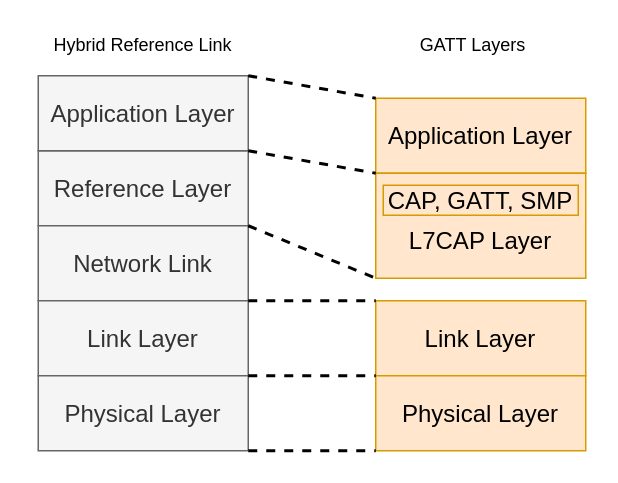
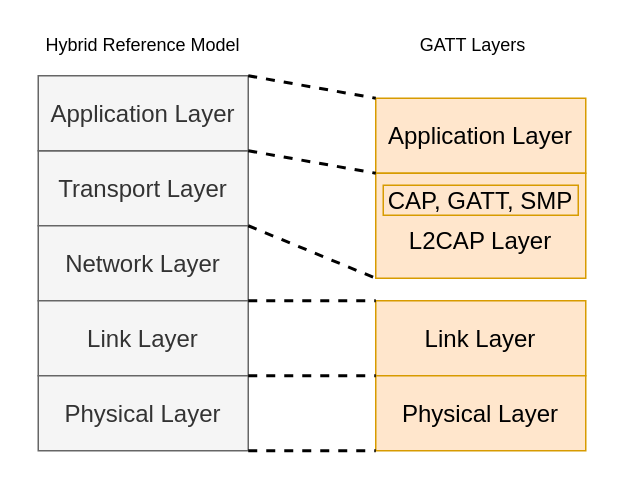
(143, 46) -> (143, 46)
(143, 188) -> (143, 188)
(481, 226) -> (481, 226)
(143, 263) -> (143, 263)
